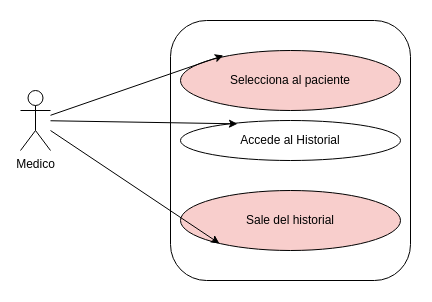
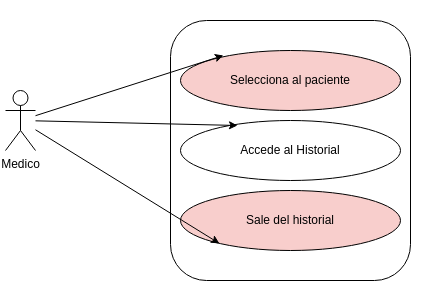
(36, 121) -> (21, 121)
(291, 141) -> (291, 151)
